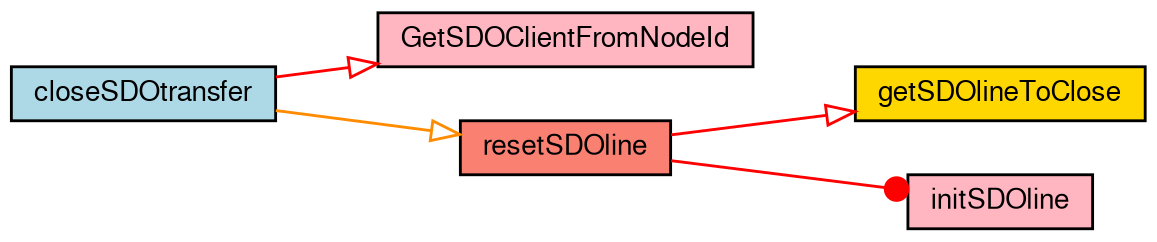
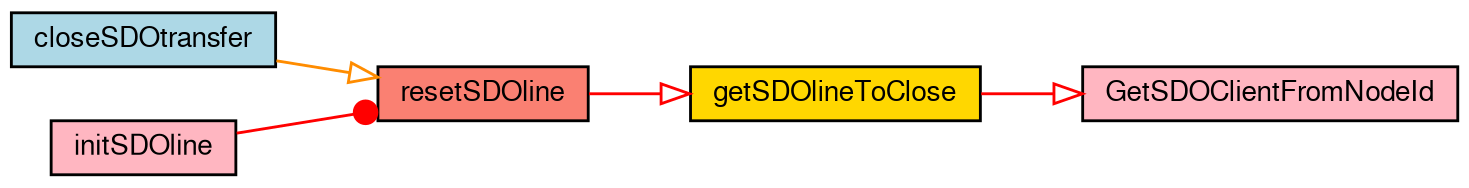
(313, 72) -> (1017, 94)
(778, 174) -> (295, 124)
